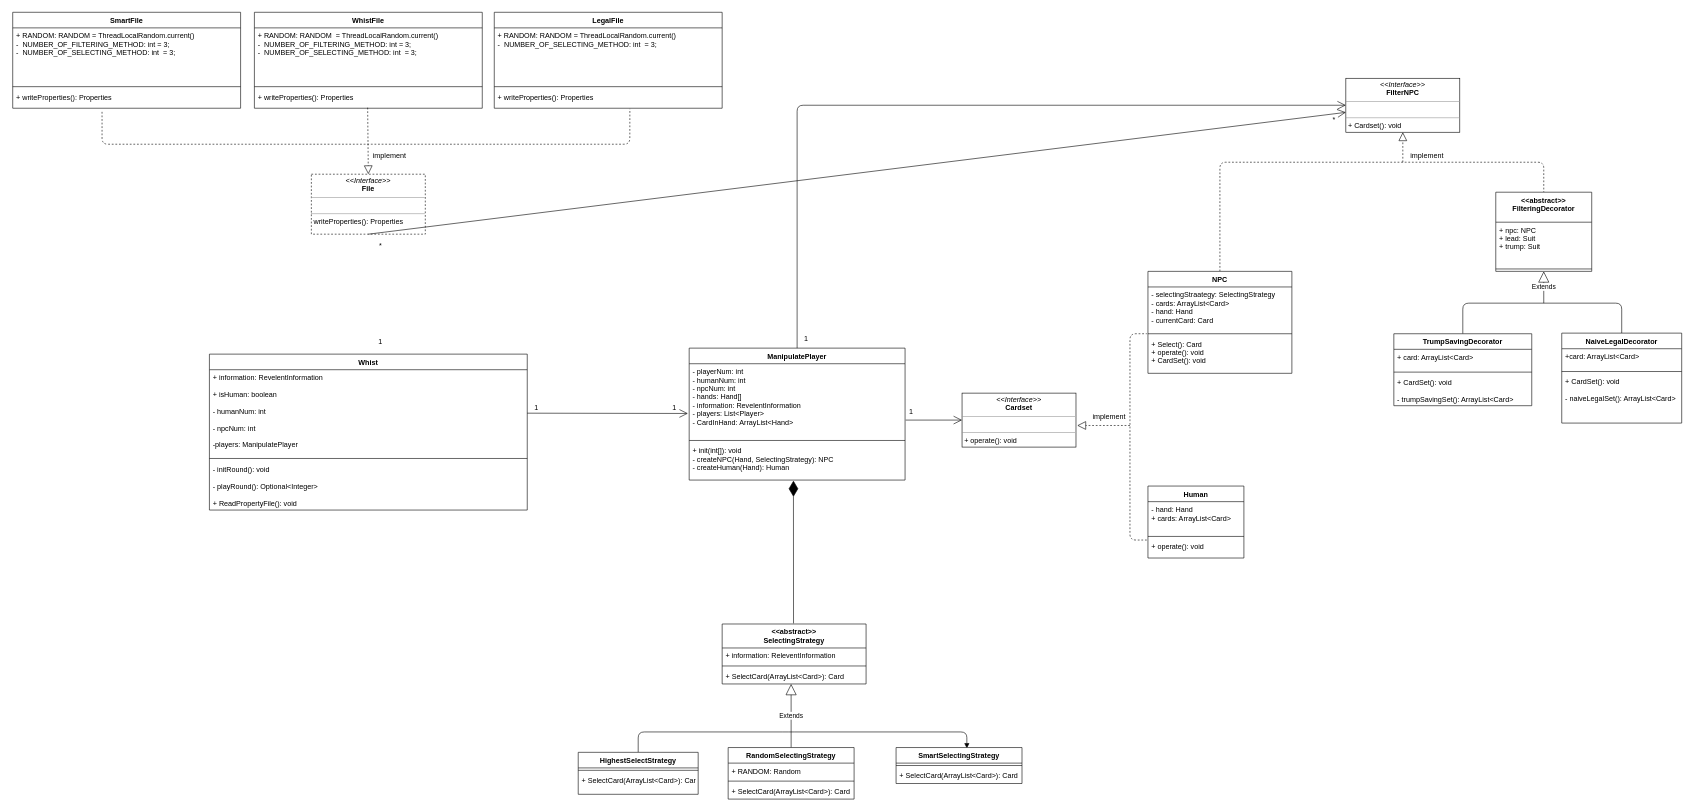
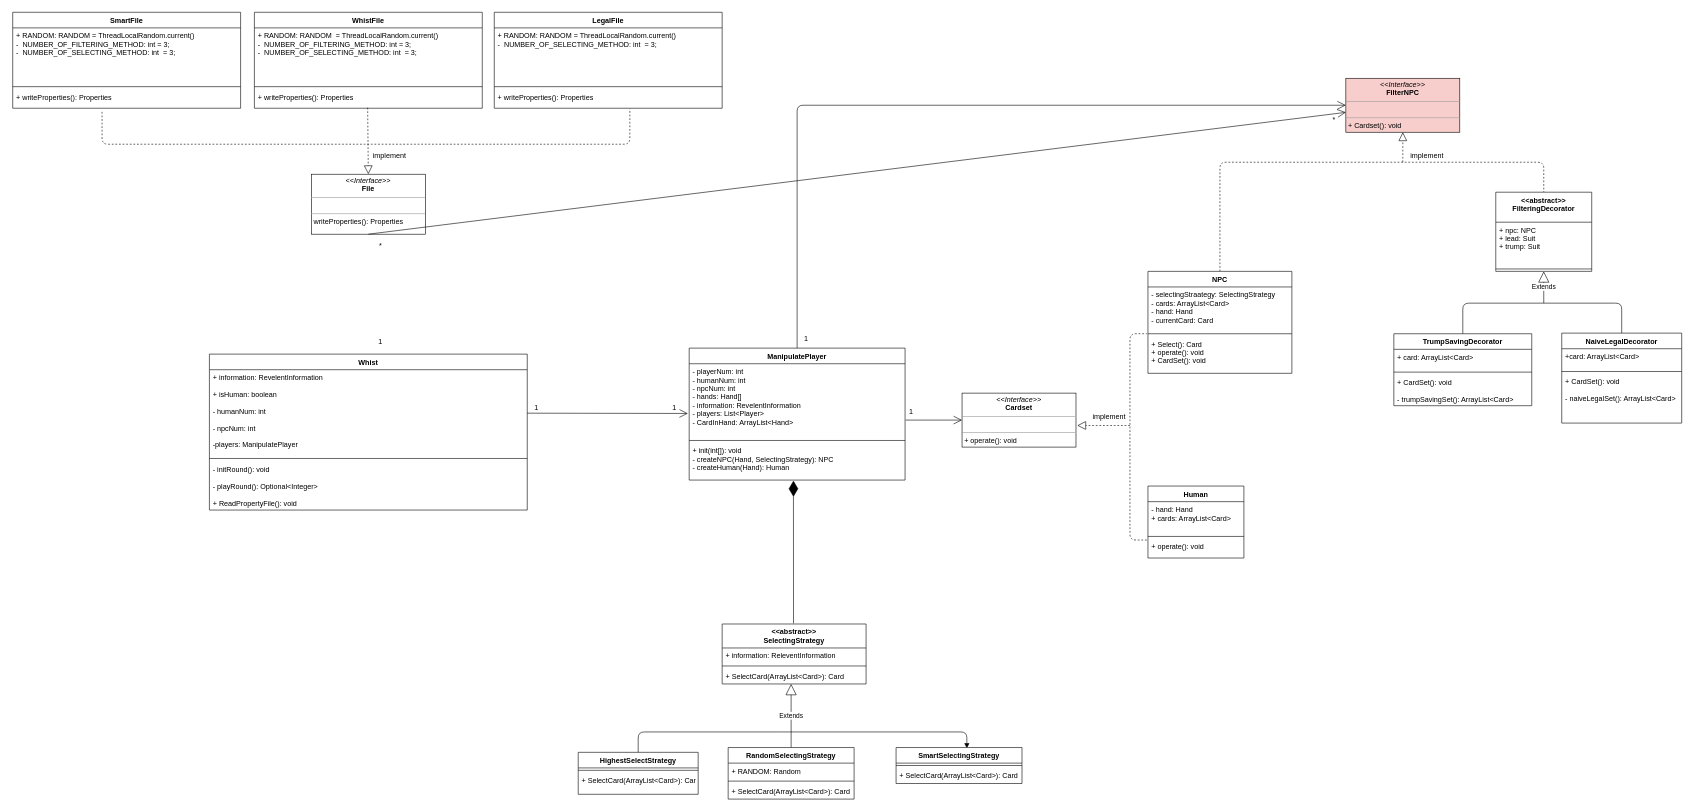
(1403, 105) -> (1403, 105)
(368, 204) -> (368, 204)
